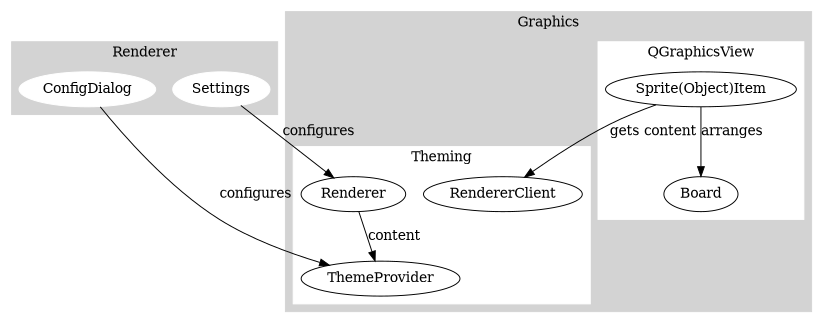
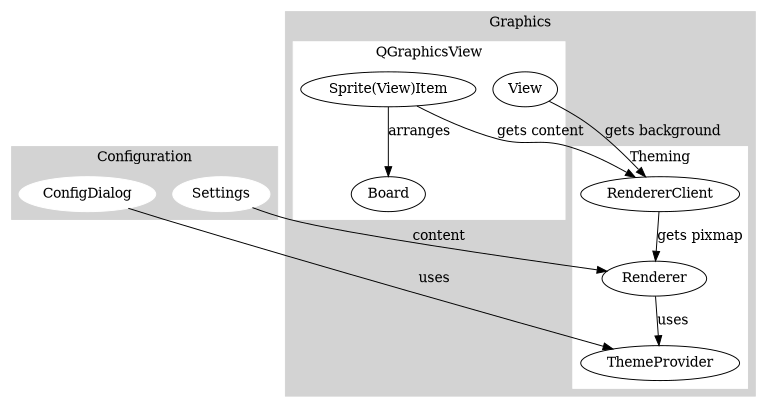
(145, 53) -> (145, 158)
none -> (525, 89)
(701, 89) -> (388, 89)
(319, 132) -> (439, 236)
(256, 194) -> (434, 279)
none -> (658, 232)
(395, 236) -> (673, 321)
